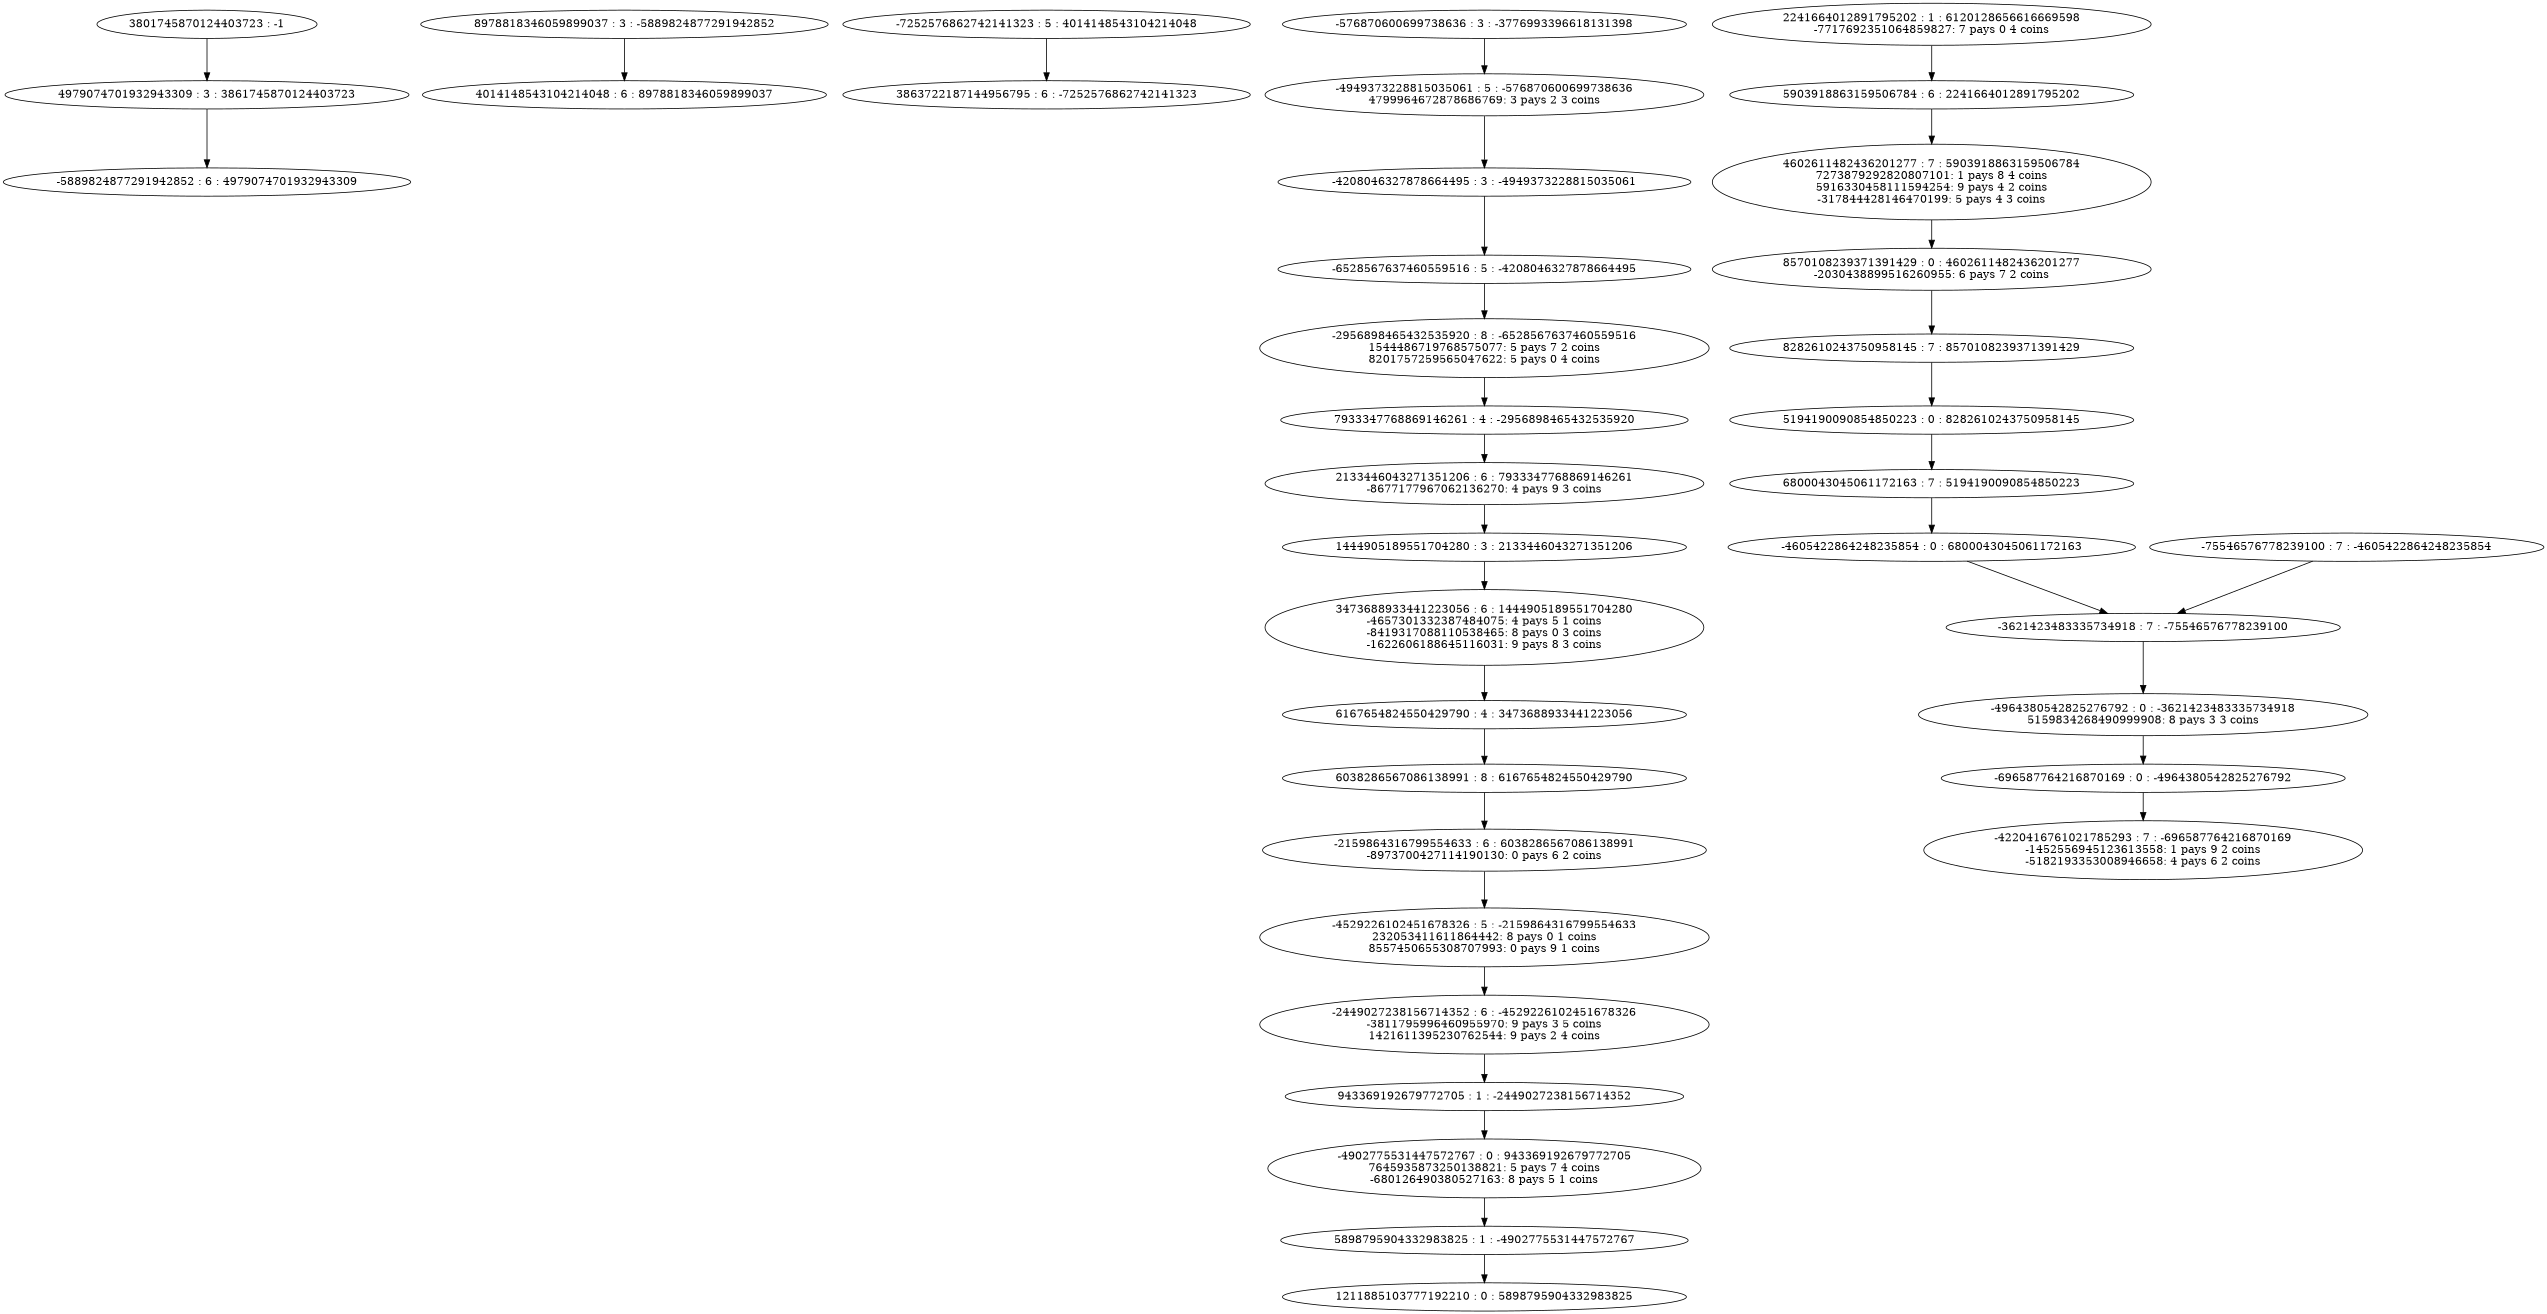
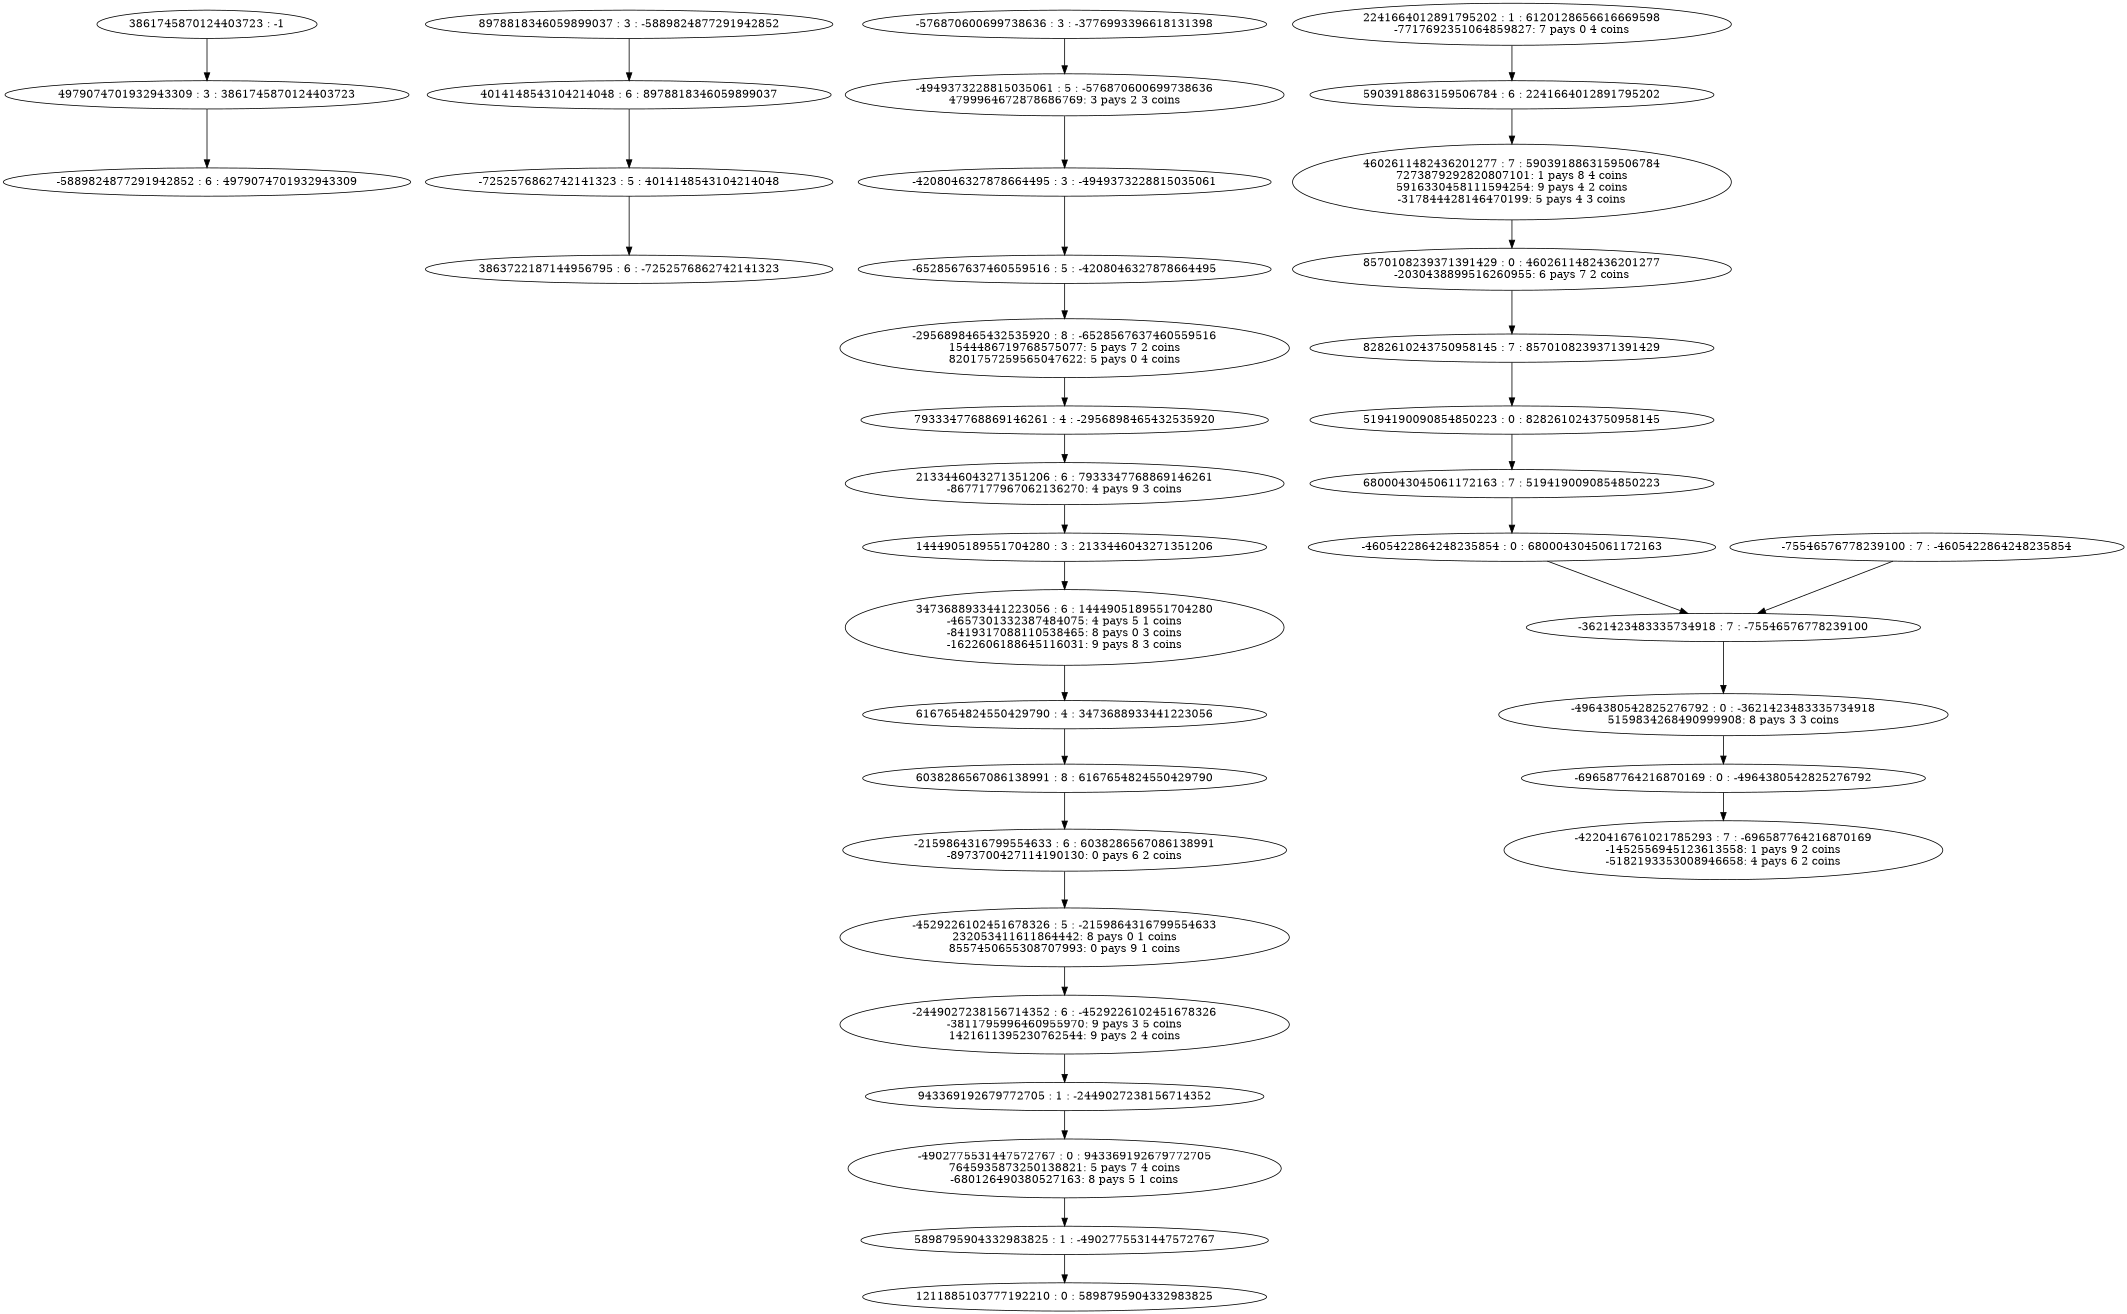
(207, 24) -> (207, 24)
none -> (629, 134)
